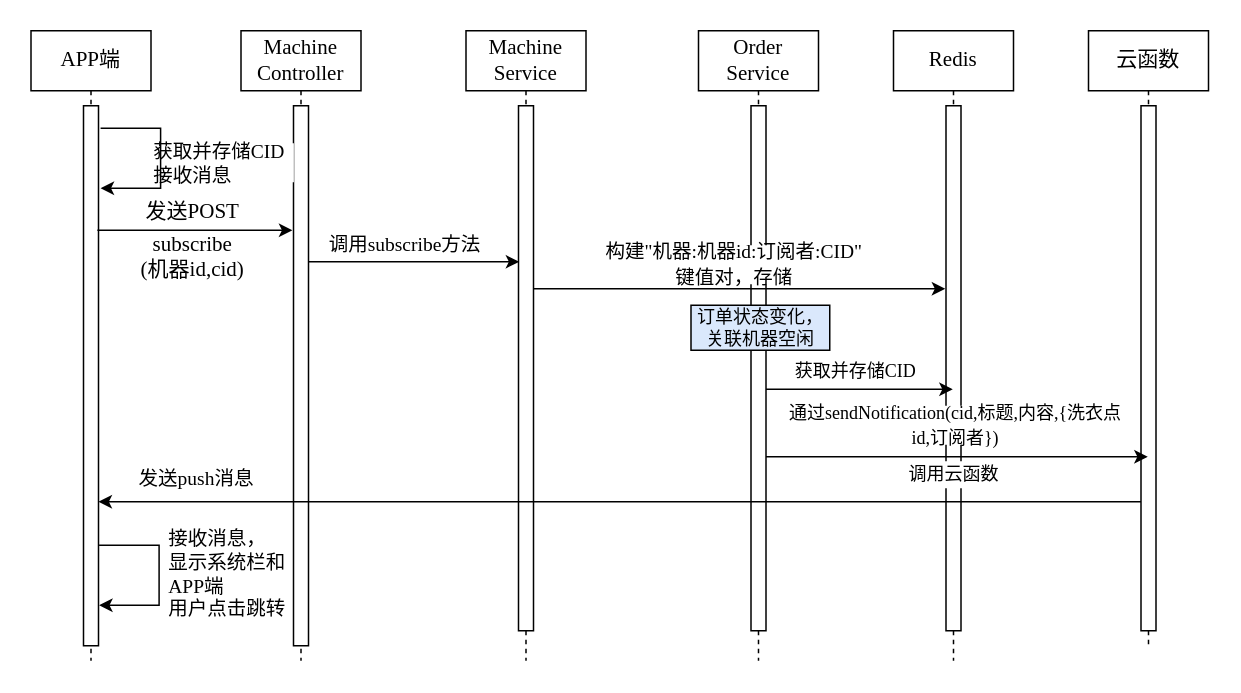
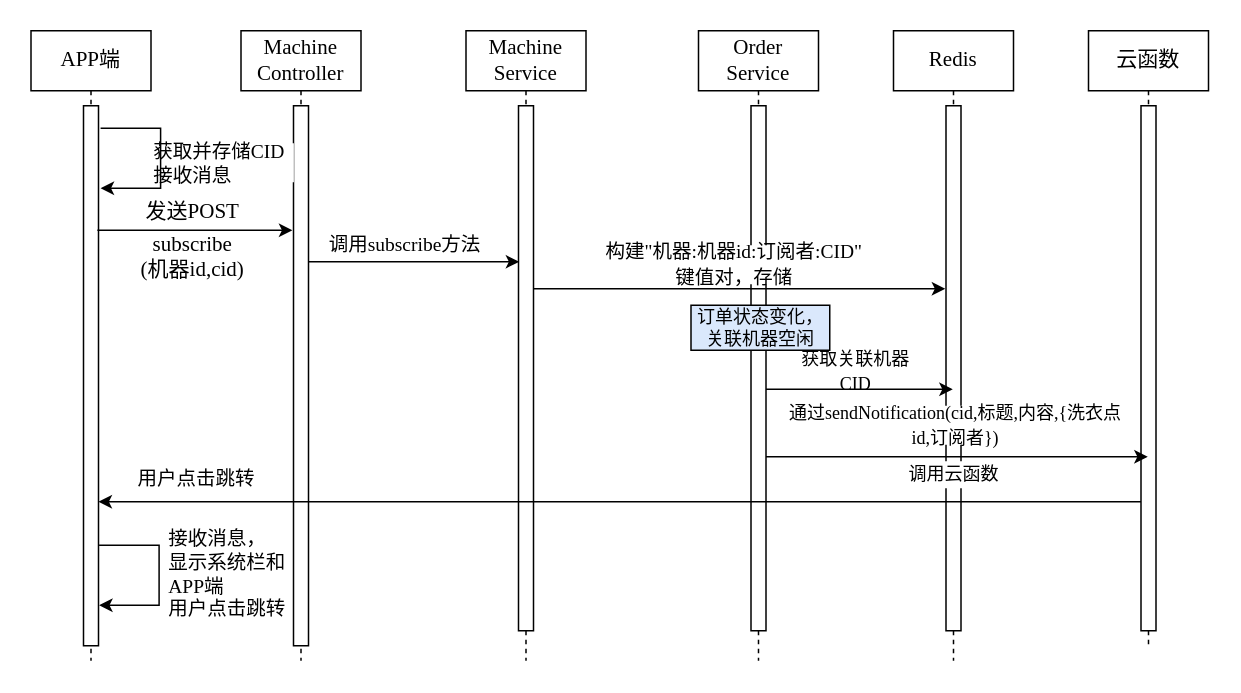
(856, 371) -> (856, 371)
(197, 479) -> (197, 479)
